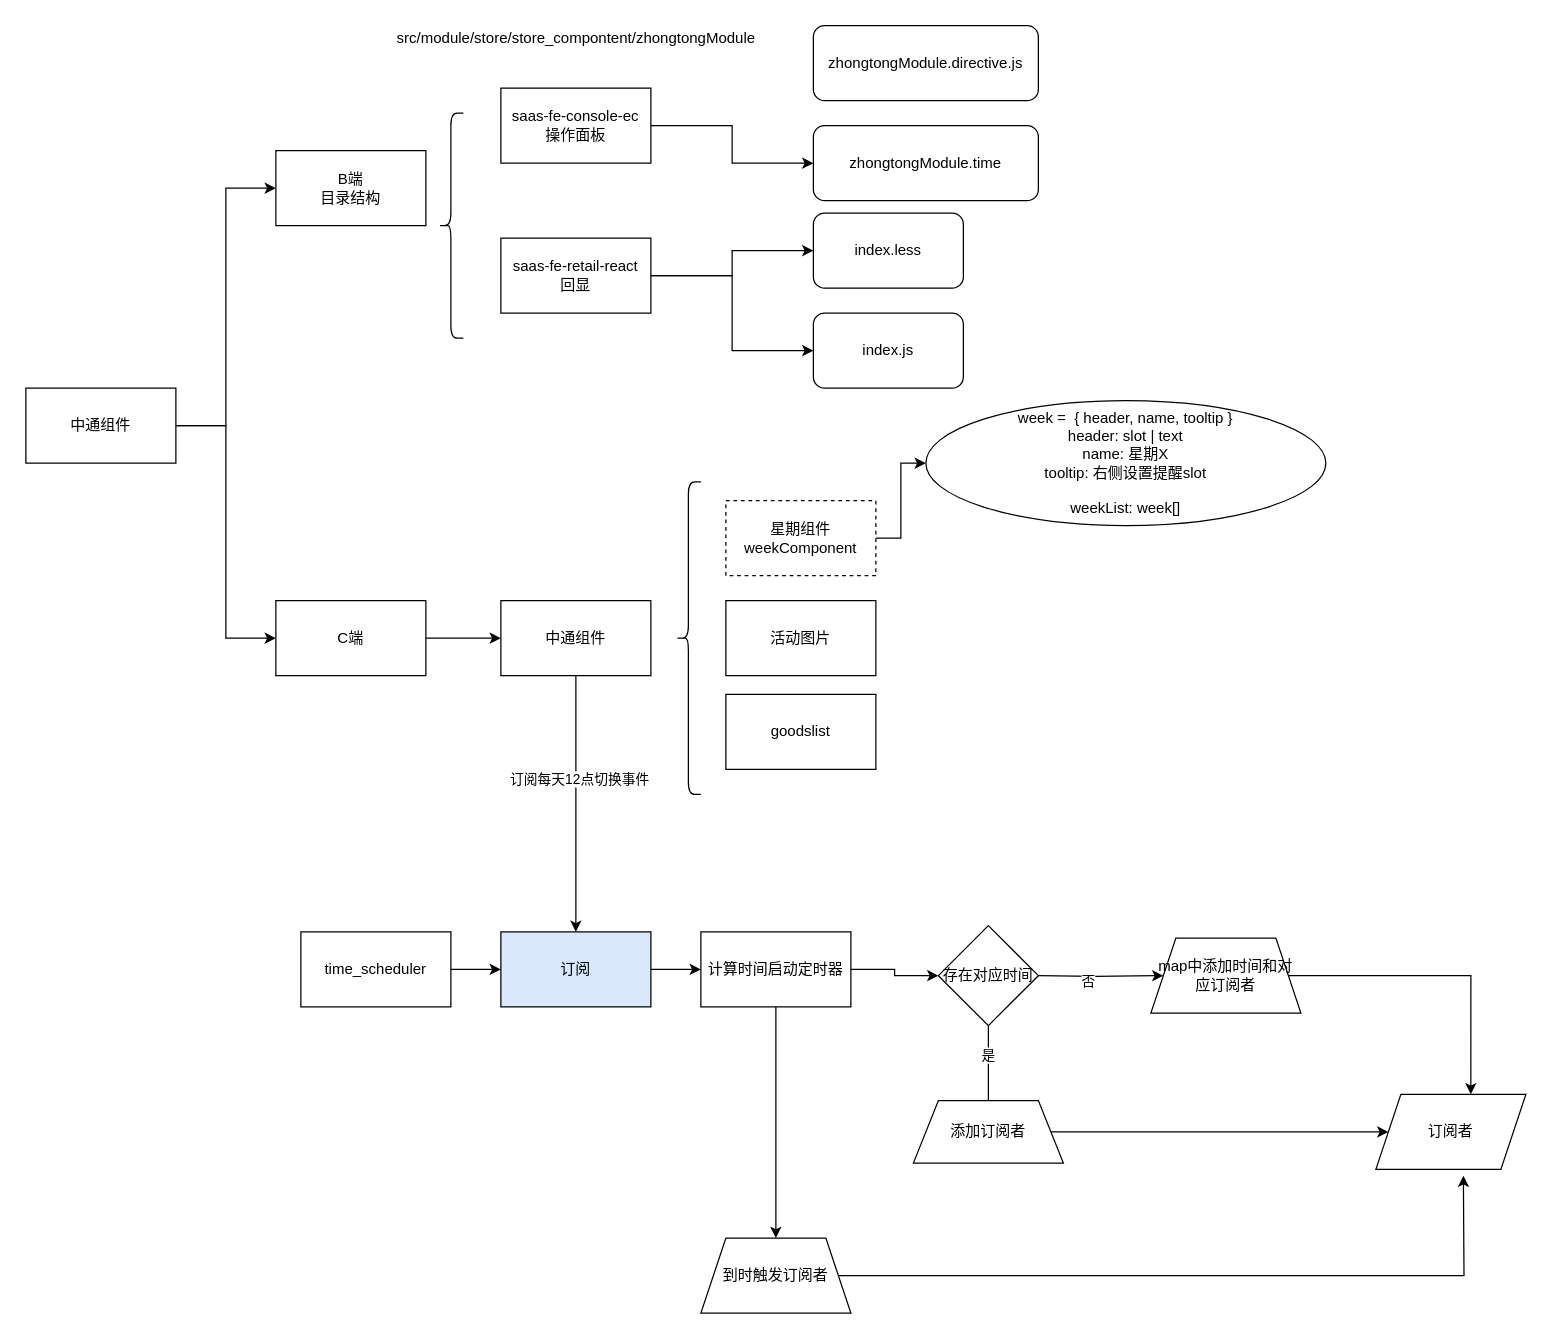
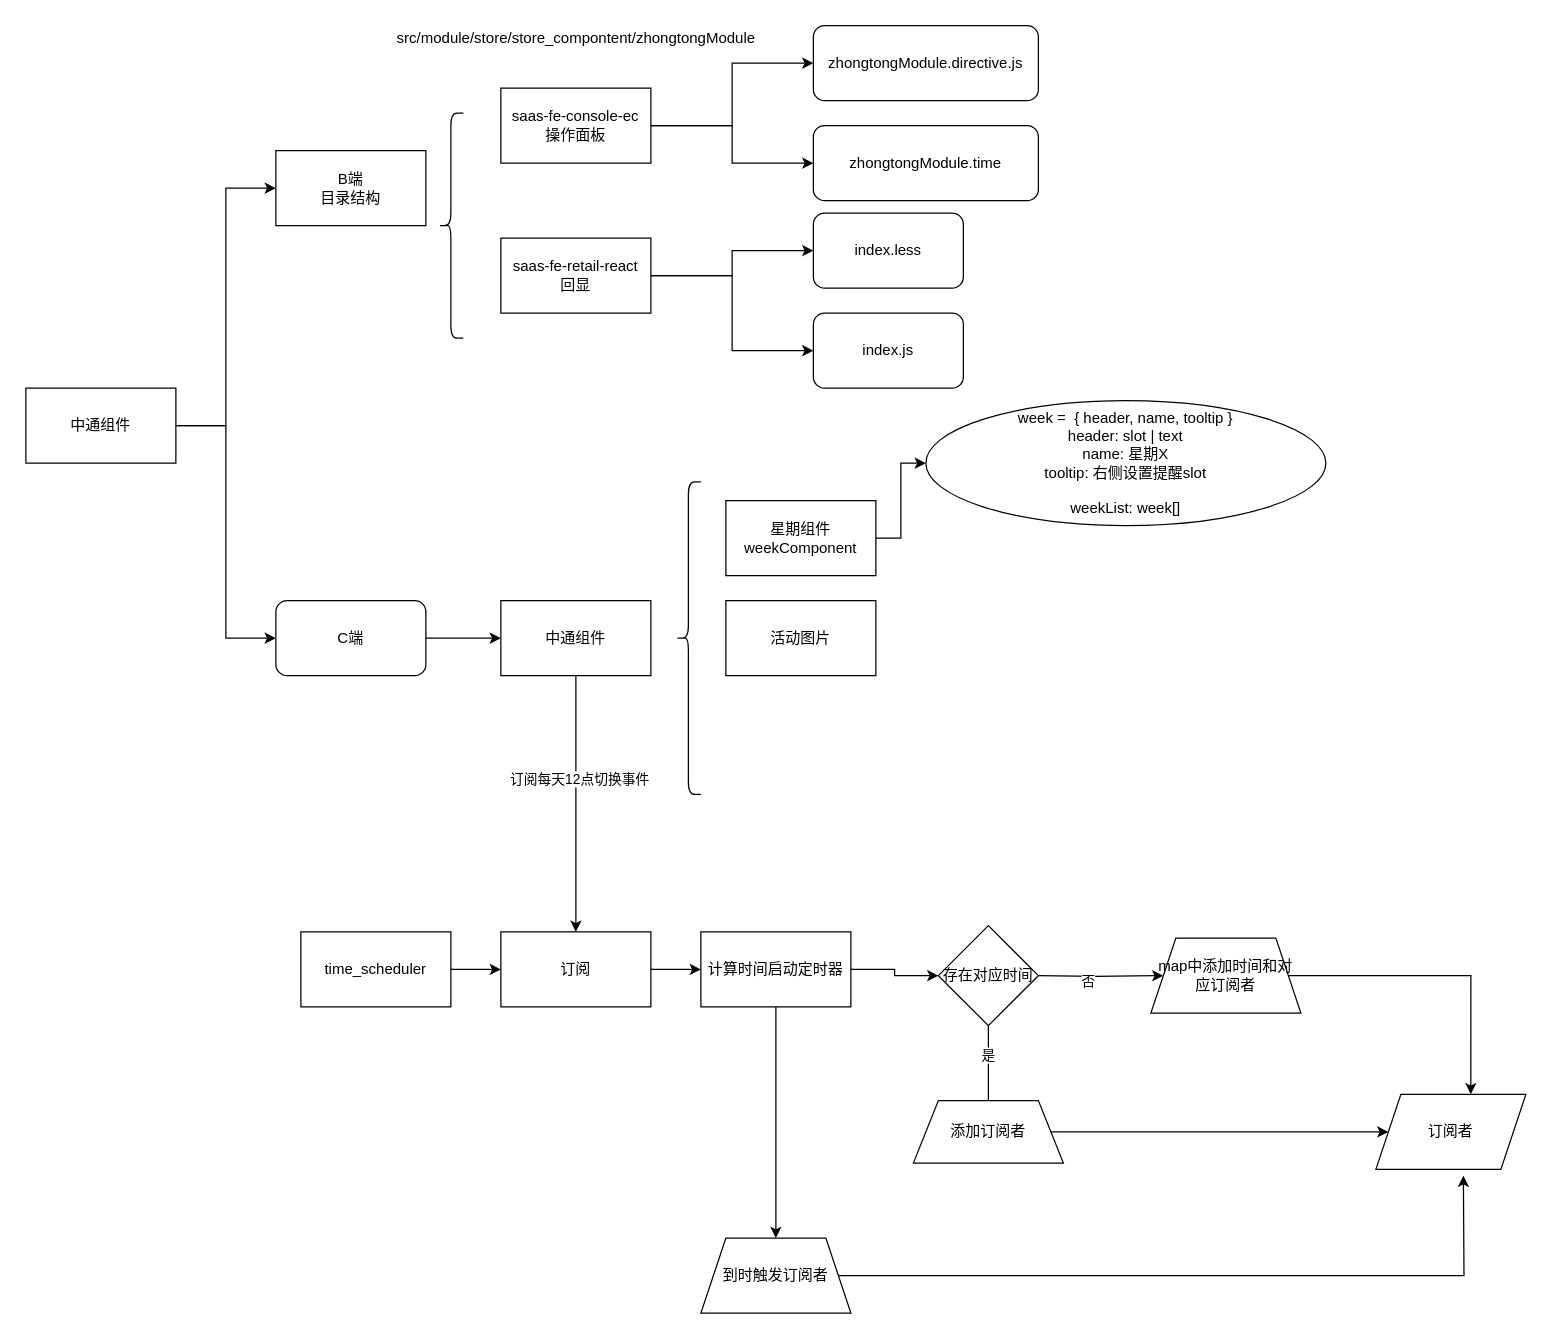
none -> (738, 63)
(801, 538) -> (801, 538)
(351, 638) -> (351, 638)
(801, 732) -> none
(576, 969) -> (576, 969)
